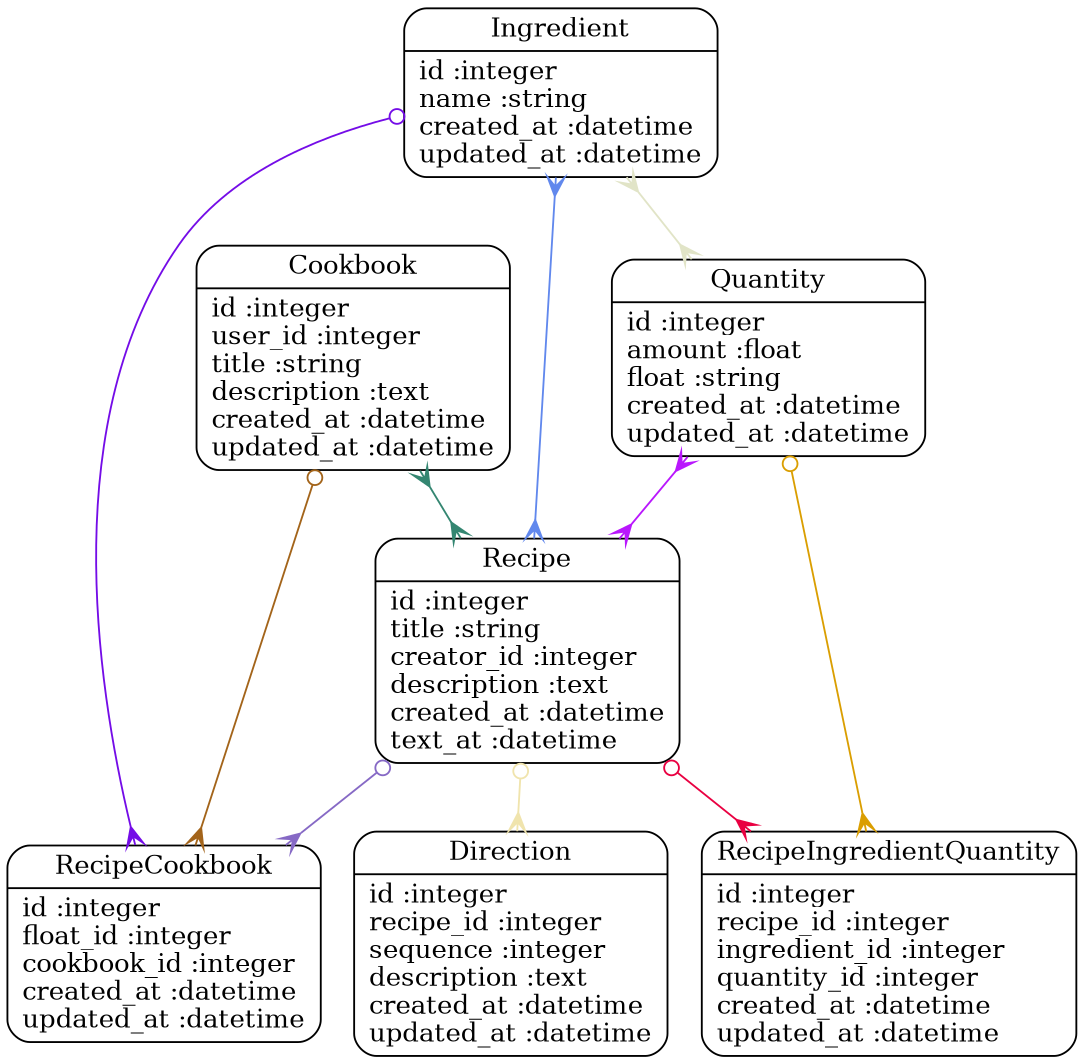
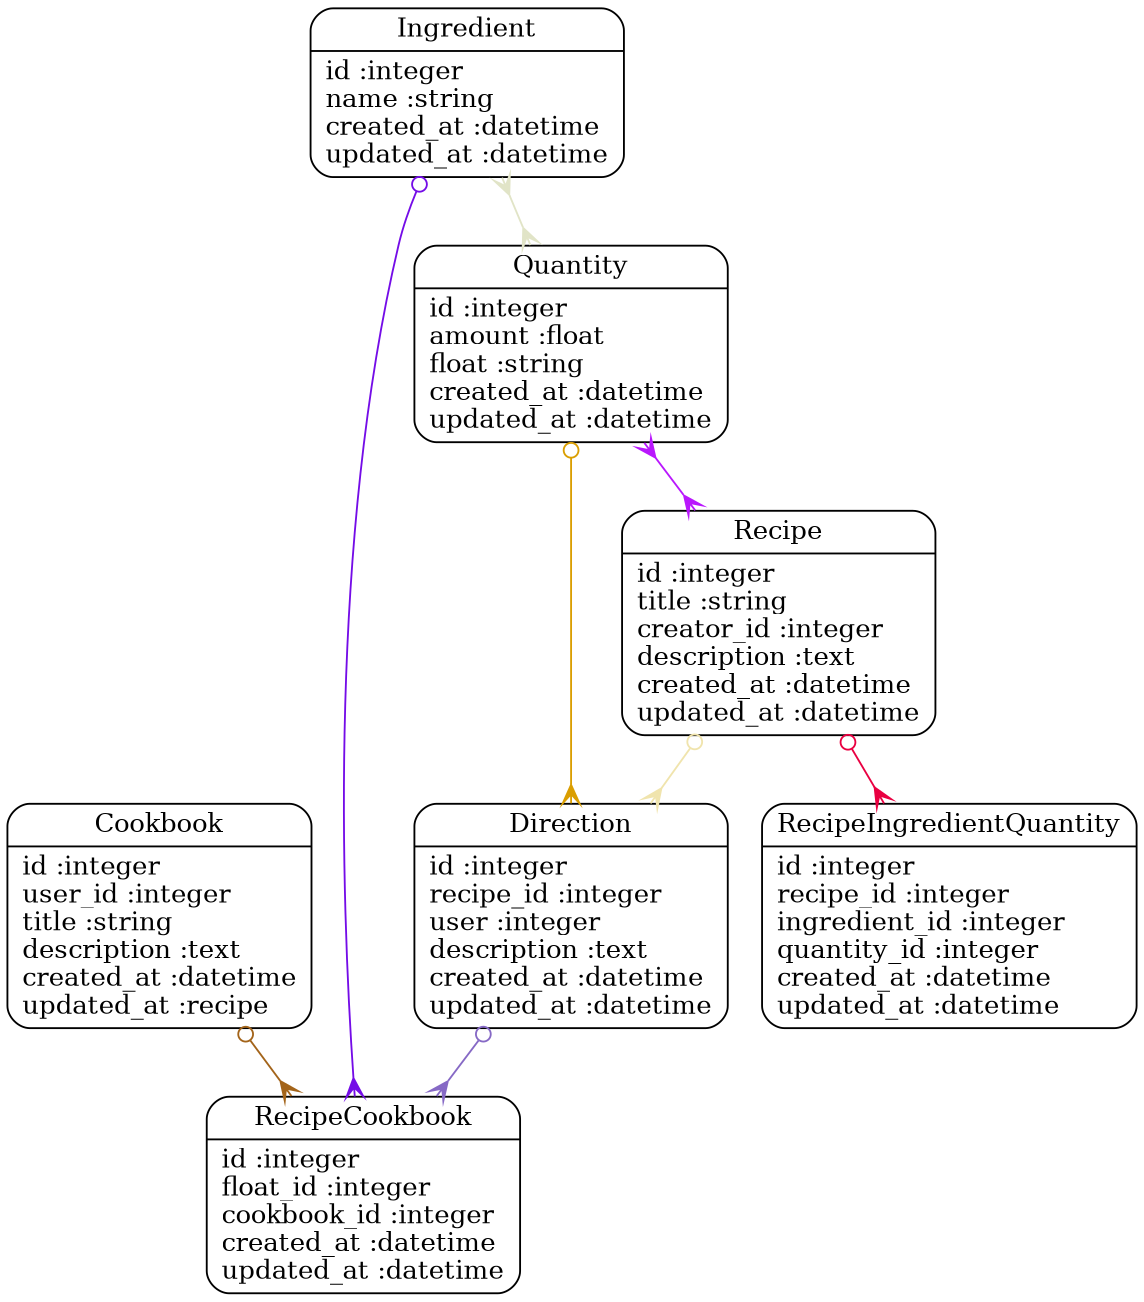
(545, 358) -> none
(353, 448) -> (146, 1006)
(441, 505) -> none
(827, 642) -> (571, 621)
(504, 741) -> (779, 713)
(339, 803) -> (463, 1061)
(488, 950) -> (515, 922)
